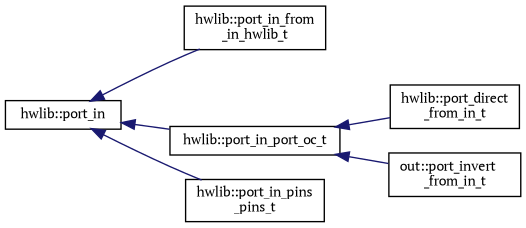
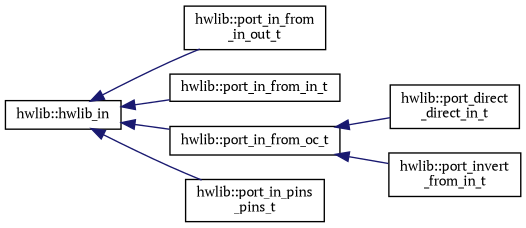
(255, 28) -> (255, 28)
none -> (255, 88)
(455, 107) -> (455, 107)
(63, 115) -> (63, 115)
(255, 141) -> (255, 141)
(455, 175) -> (455, 175)
